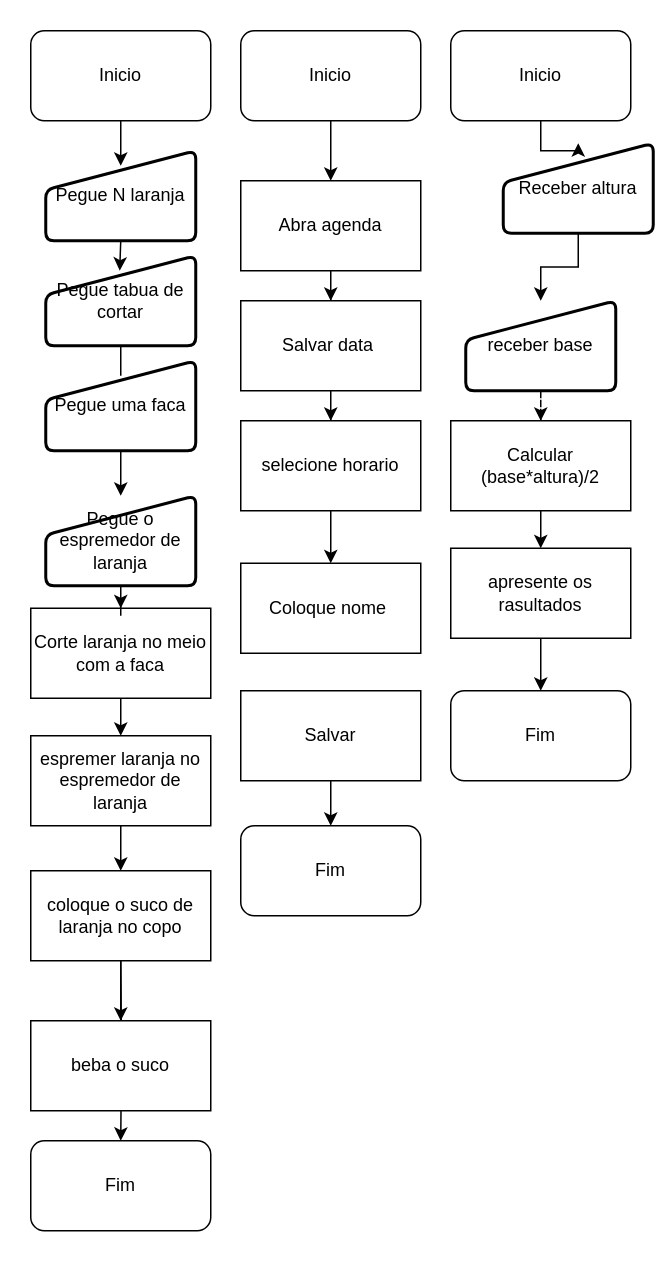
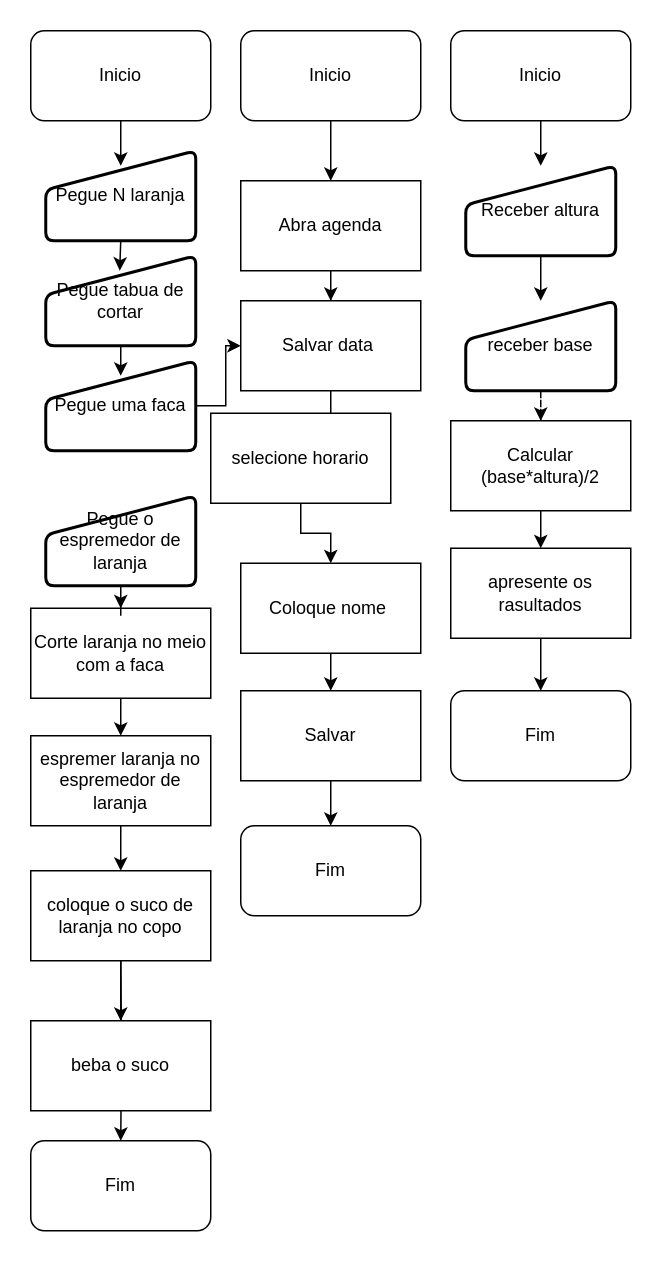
(578, 188) -> (541, 211)
(121, 368) -> (121, 364)
(331, 466) -> (301, 458)
(121, 479) -> (226, 389)
none -> (331, 677)
